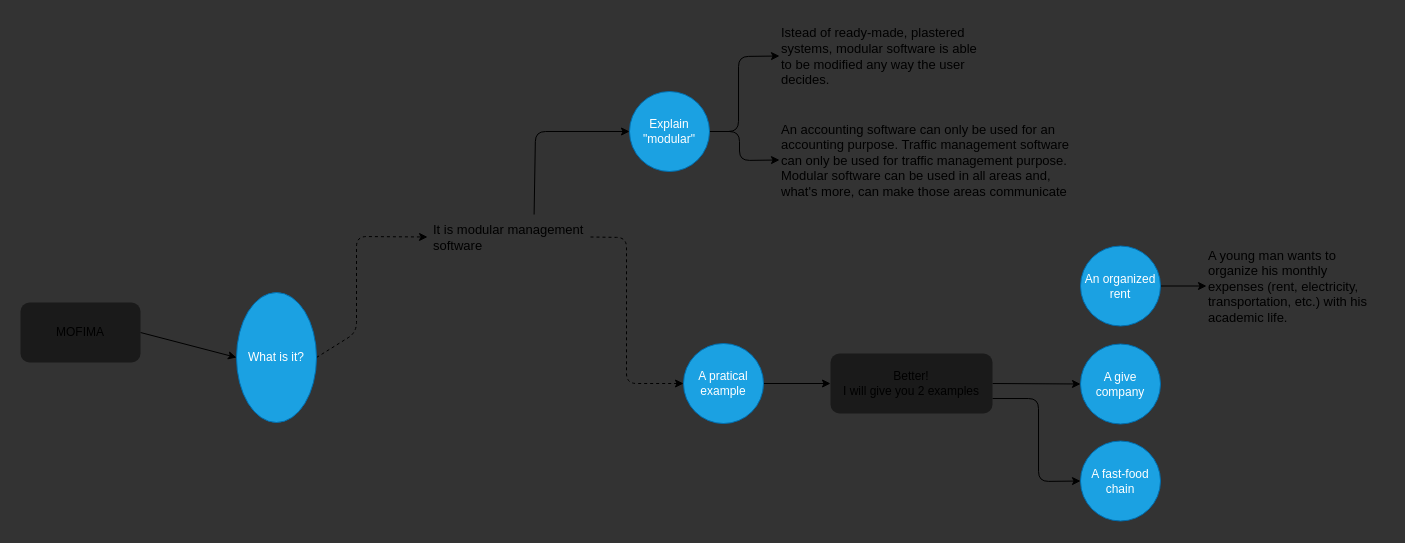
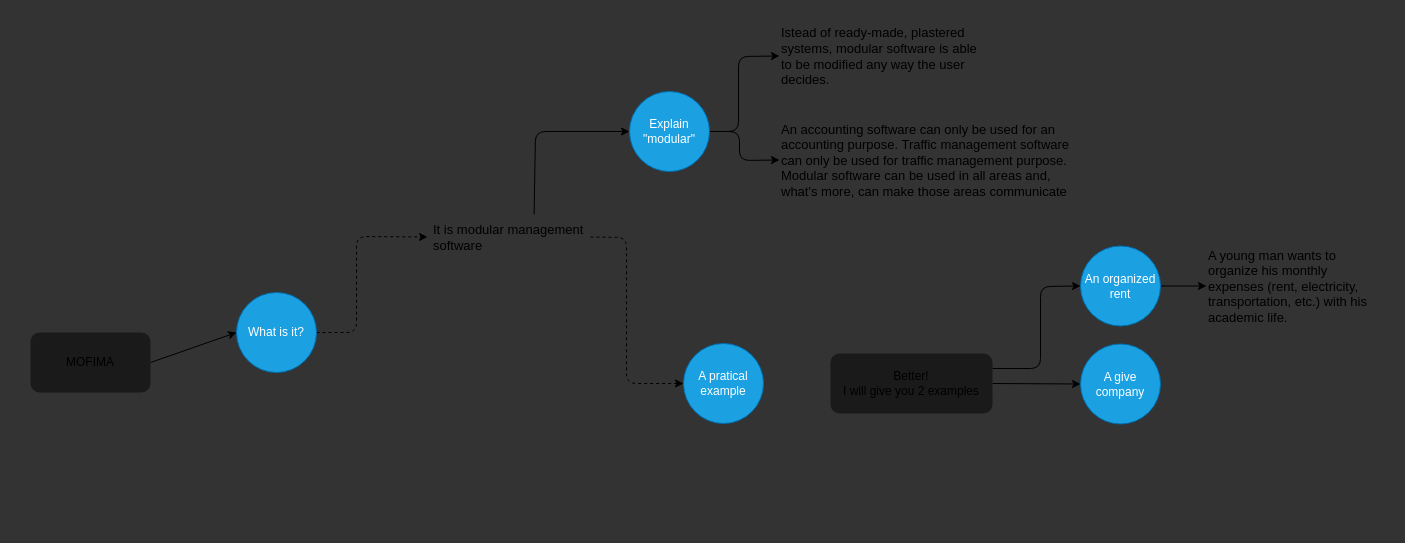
(81, 333) -> (91, 363)
none -> (1041, 336)
(277, 358) -> (277, 333)
(794, 384) -> none
(1039, 435) -> none
(1121, 481) -> none
